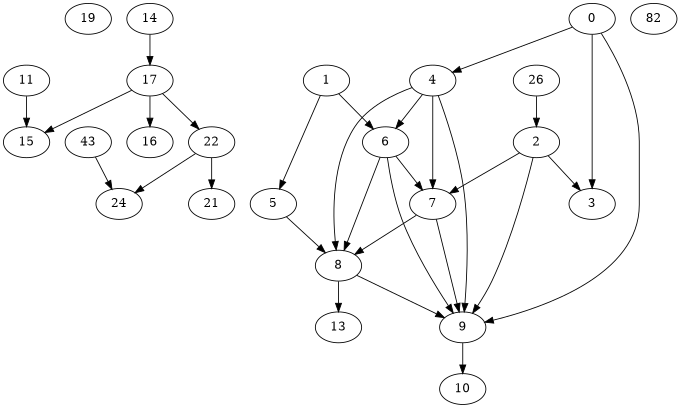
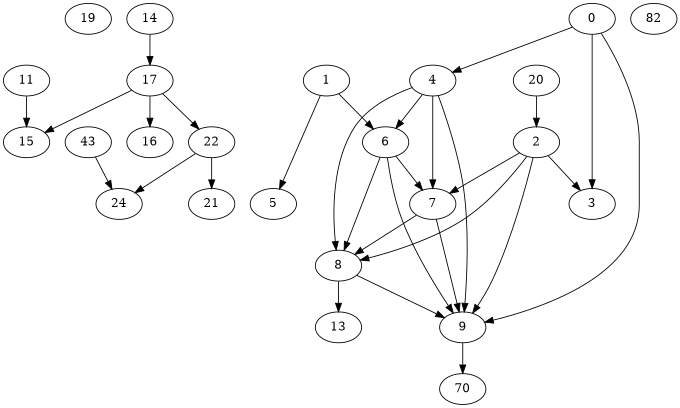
(536, 81) -> (536, 81)
(303, 232) -> (458, 223)
(463, 389) -> (463, 389)
